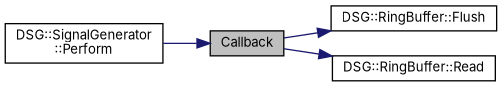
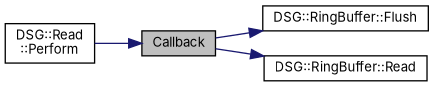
(84, 43) -> (50, 43)
